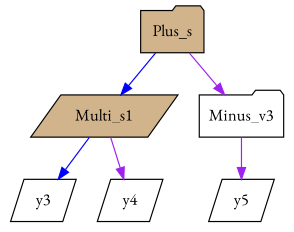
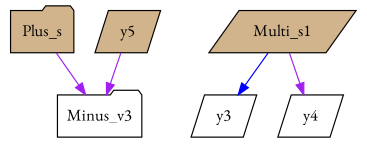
(142, 69) -> none
(241, 153) -> (116, 68)
(241, 200) -> (128, 32)
